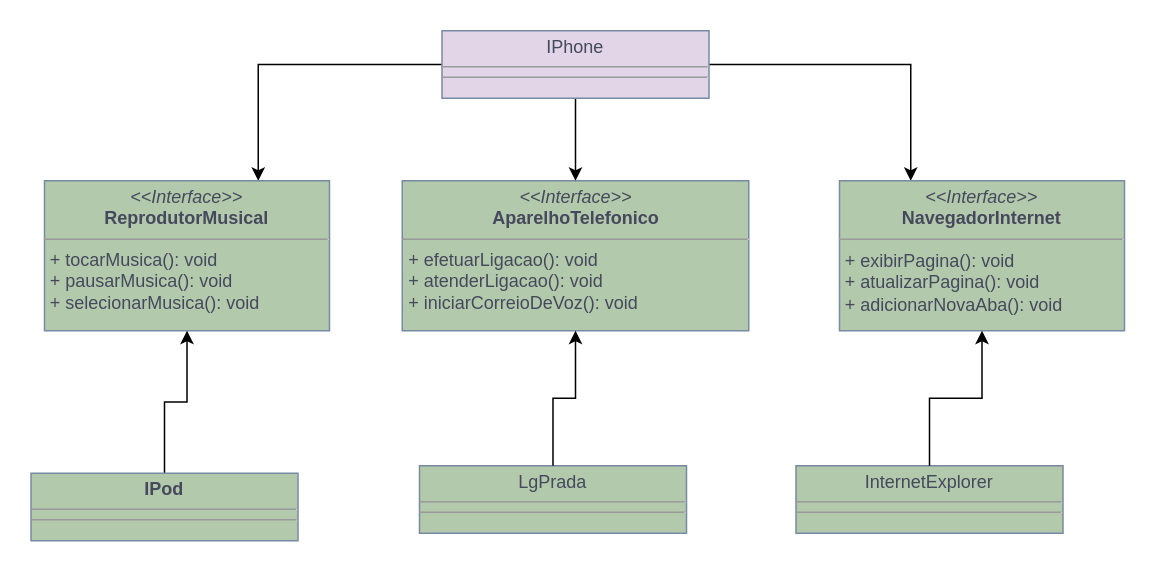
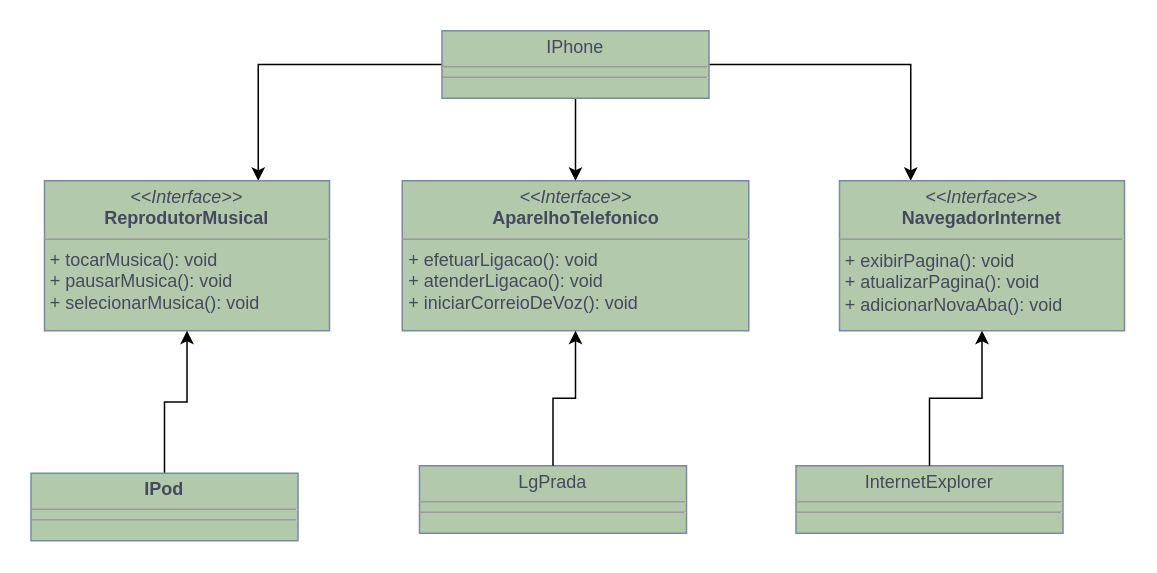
(575, 65) -> (575, 65)
